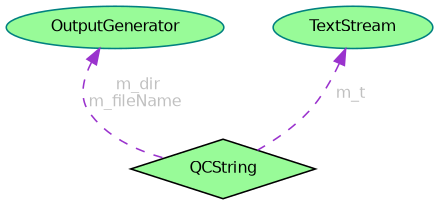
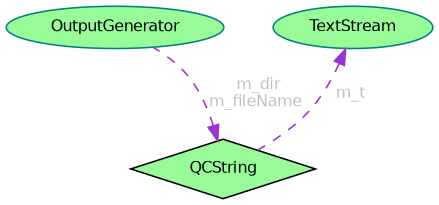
(101, 126) -> (191, 80)
